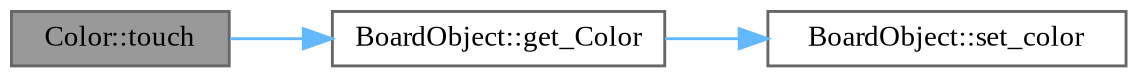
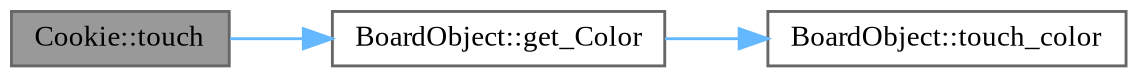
(120, 39) -> (120, 39)
(947, 39) -> (947, 39)
